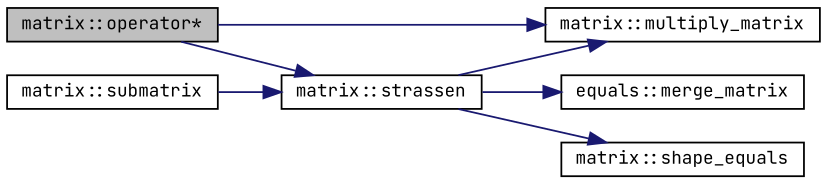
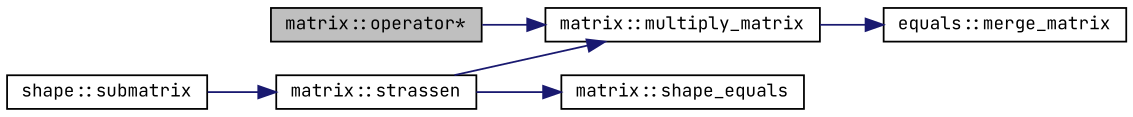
(238, 56) -> none
(112, 92) -> (107, 92)
(513, 92) -> (843, 25)
